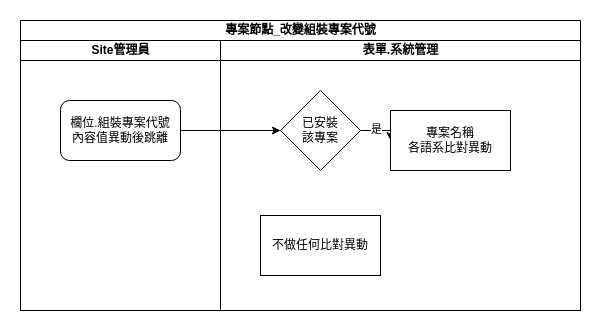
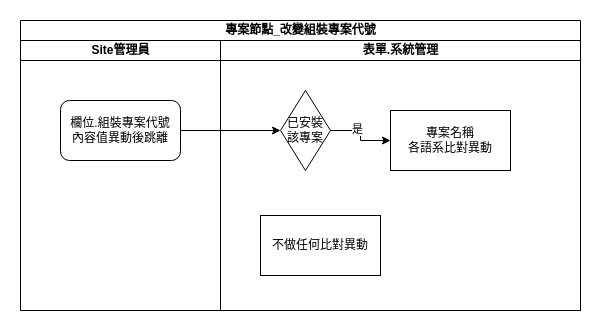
(321, 131) -> (306, 131)
